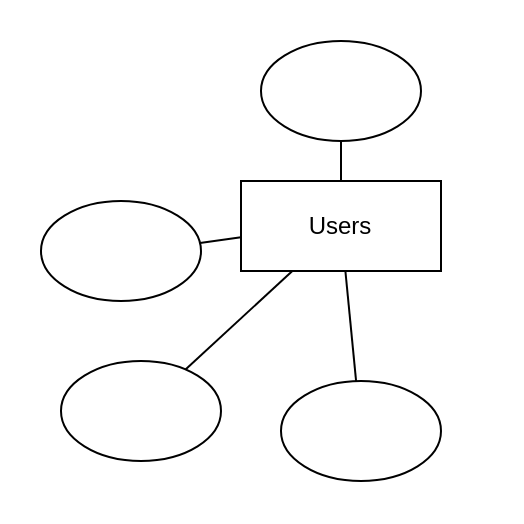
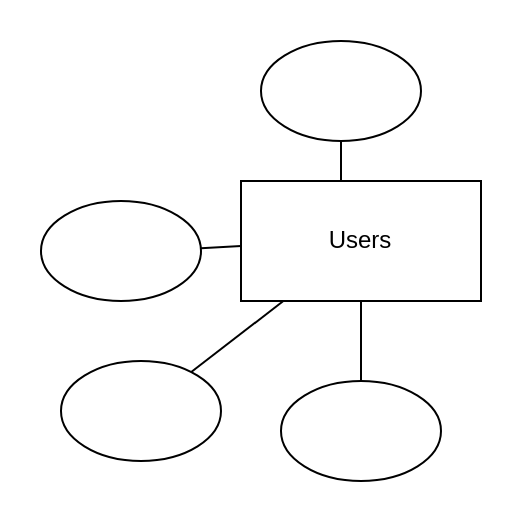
(341, 226) -> (361, 241)
